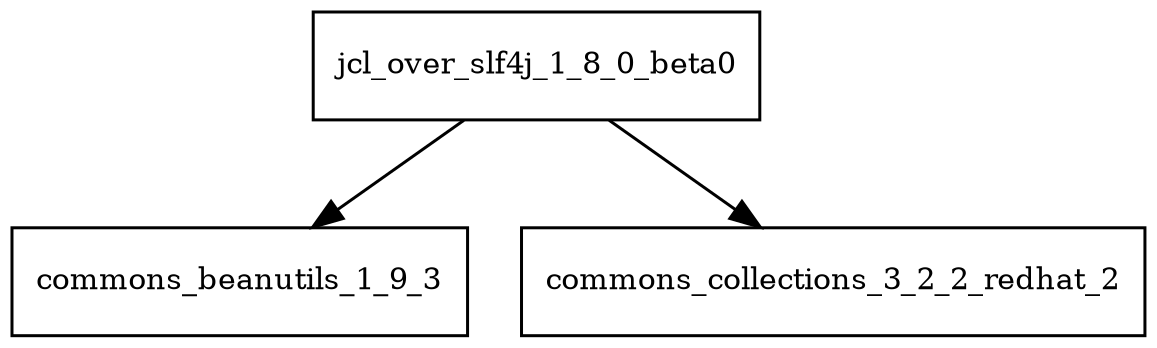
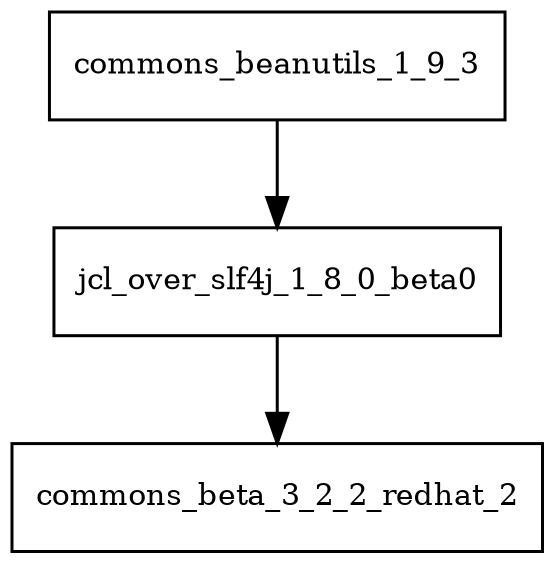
(401, 165) -> (277, 159)
(833, 282) -> (277, 498)
